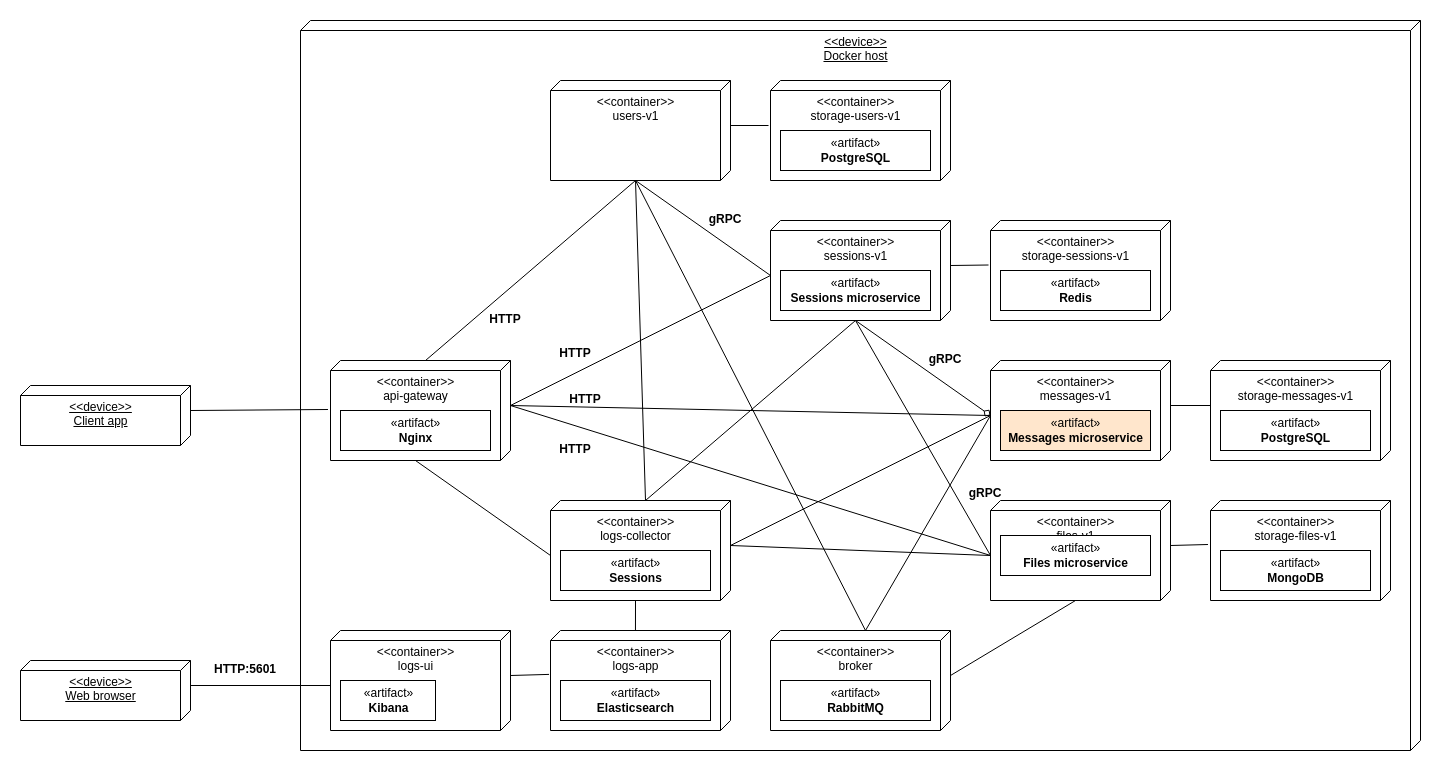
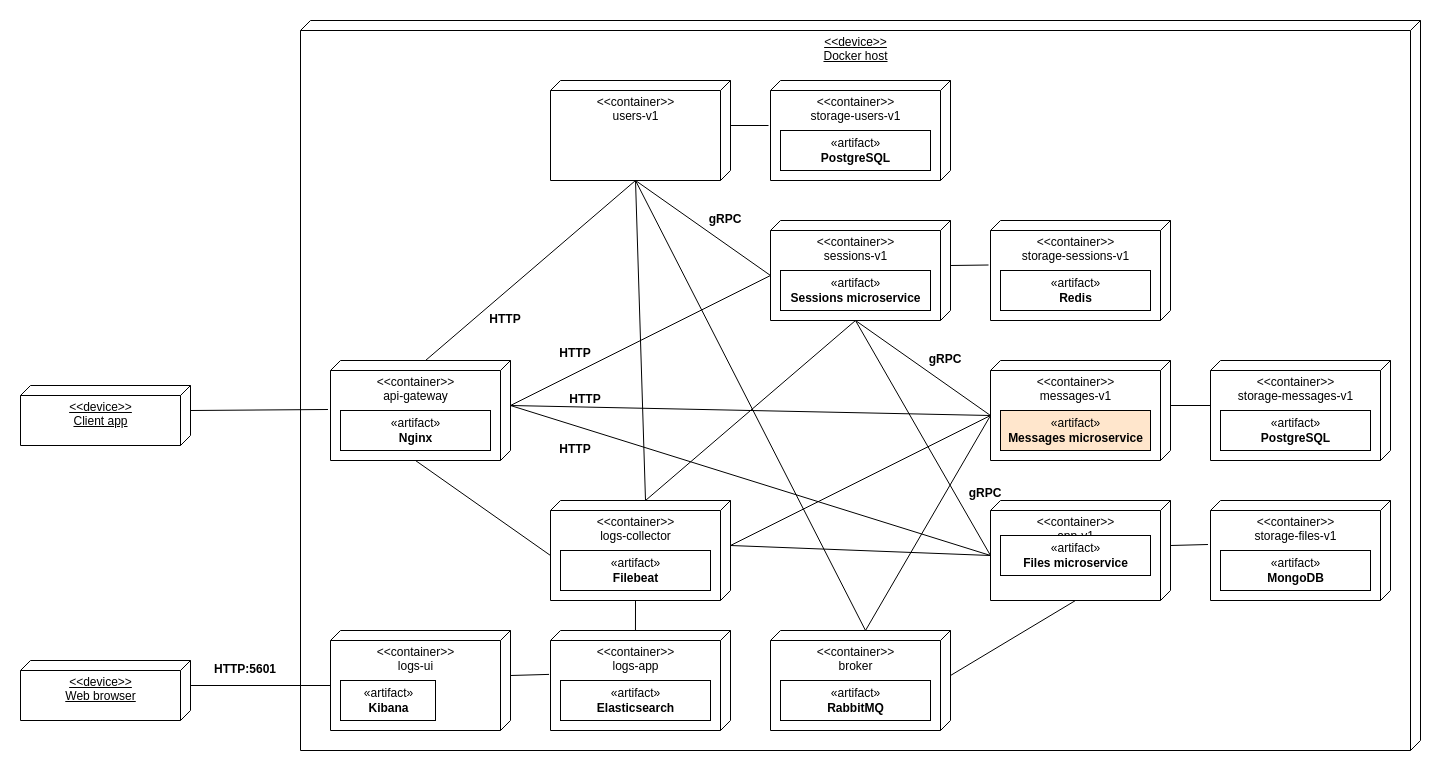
(983, 410) -> (985, 411)
(1076, 530) -> (1076, 530)
(636, 571) -> (636, 571)
